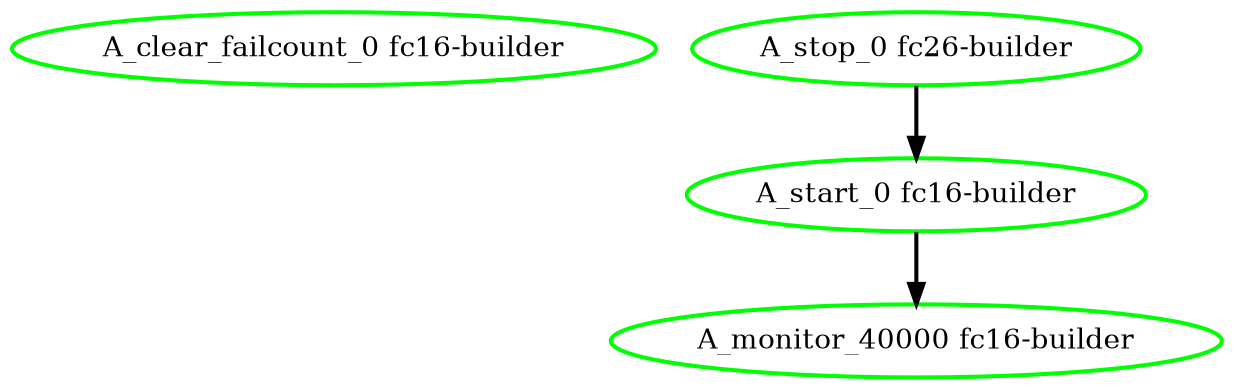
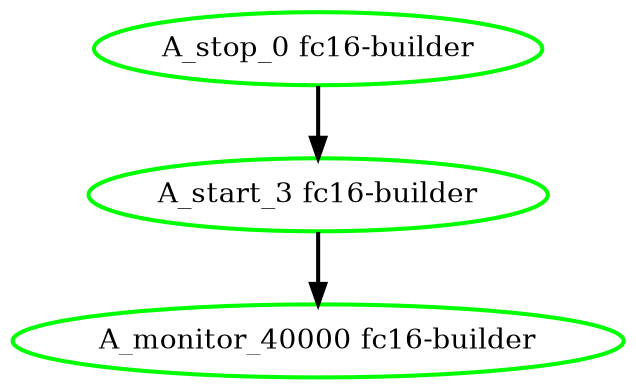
(334, 49) -> none
(916, 49) -> (318, 49)
(916, 195) -> (318, 195)
